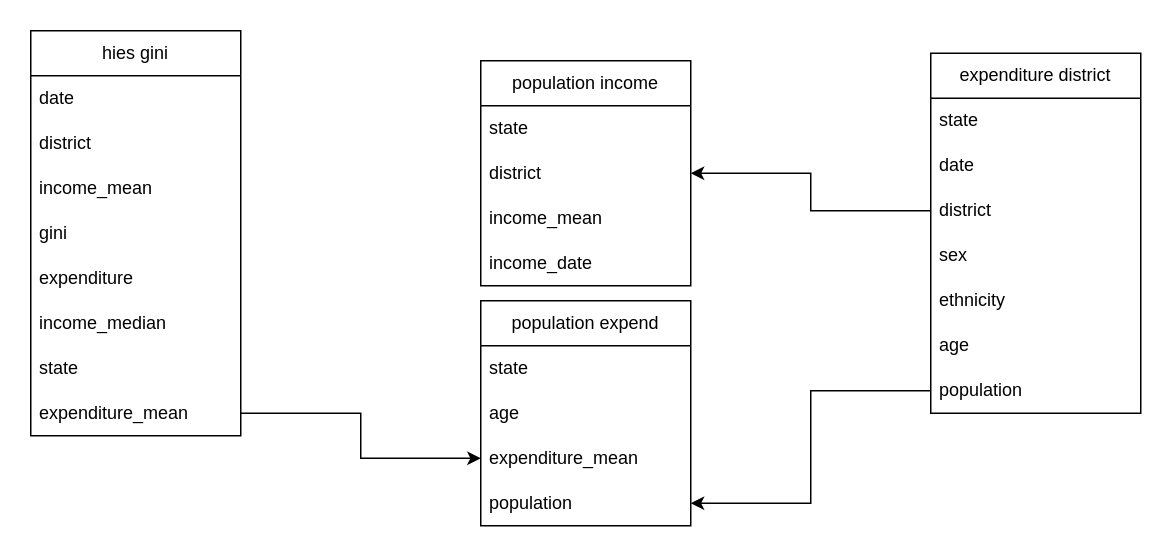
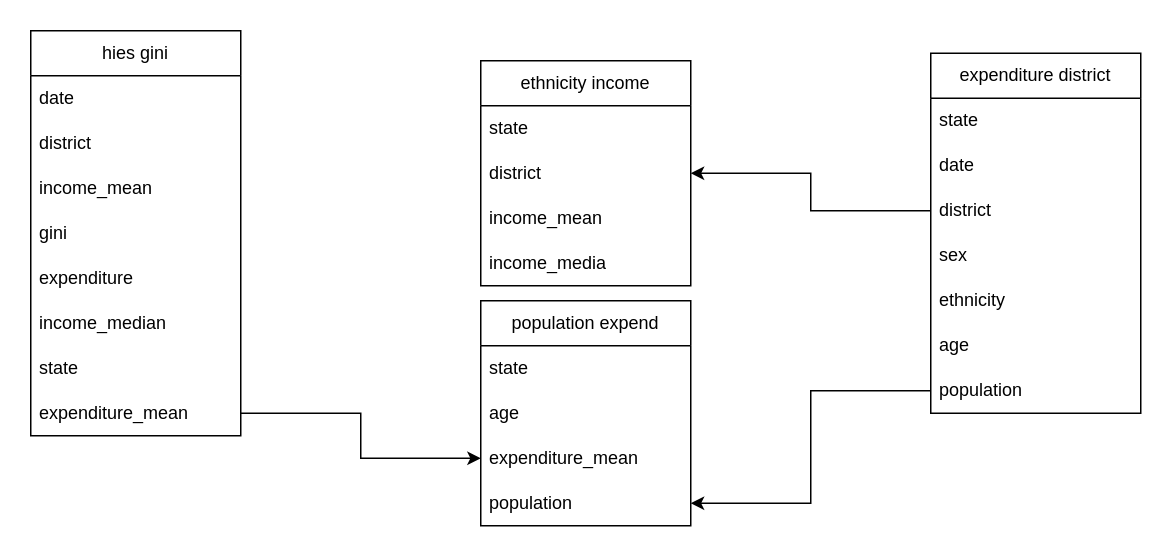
(586, 83) -> (586, 83)
(543, 263) -> (546, 263)
